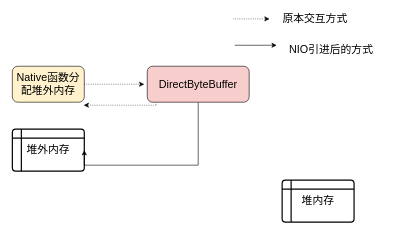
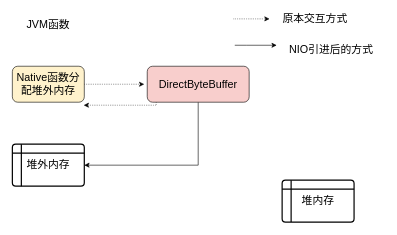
none -> (48, 24)
(48, 150) -> (48, 165)
